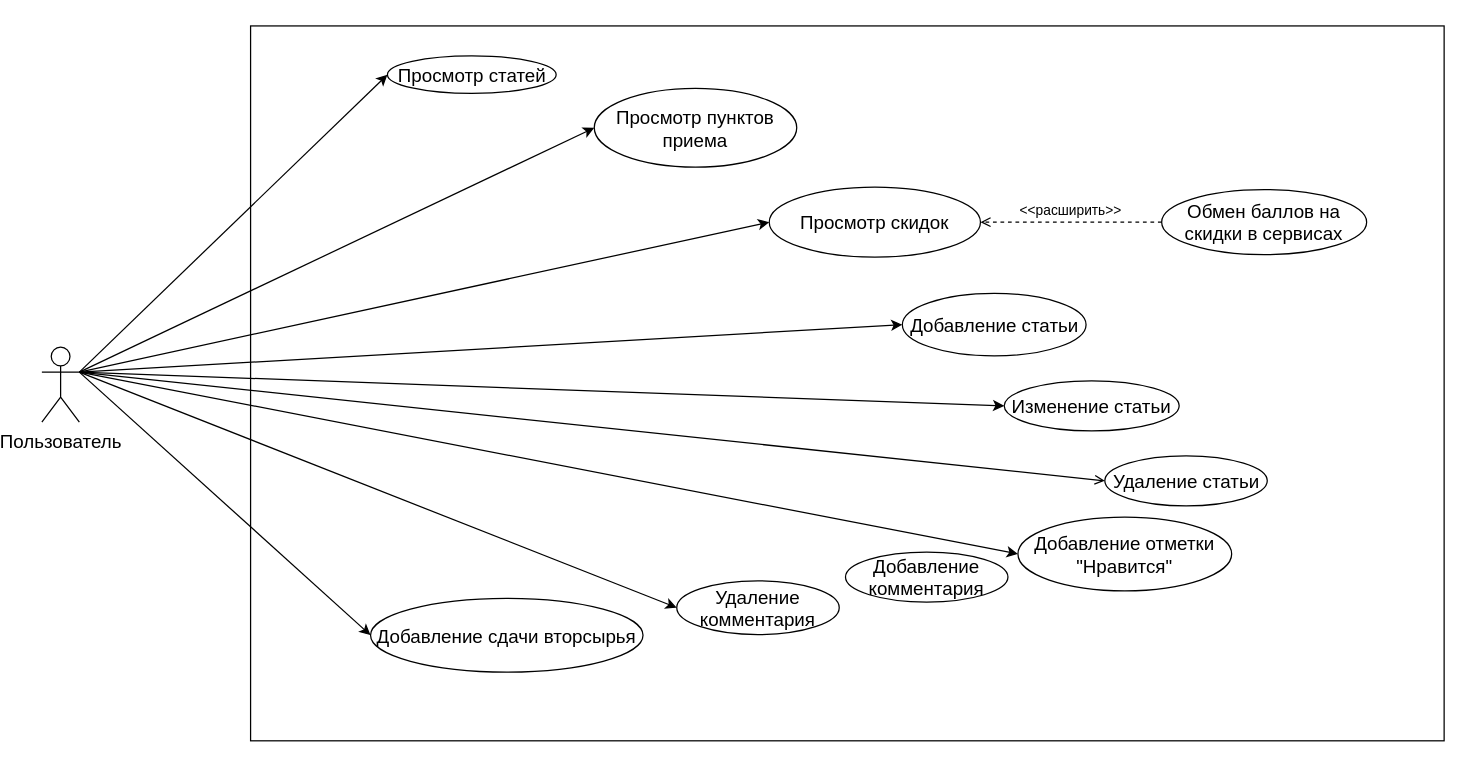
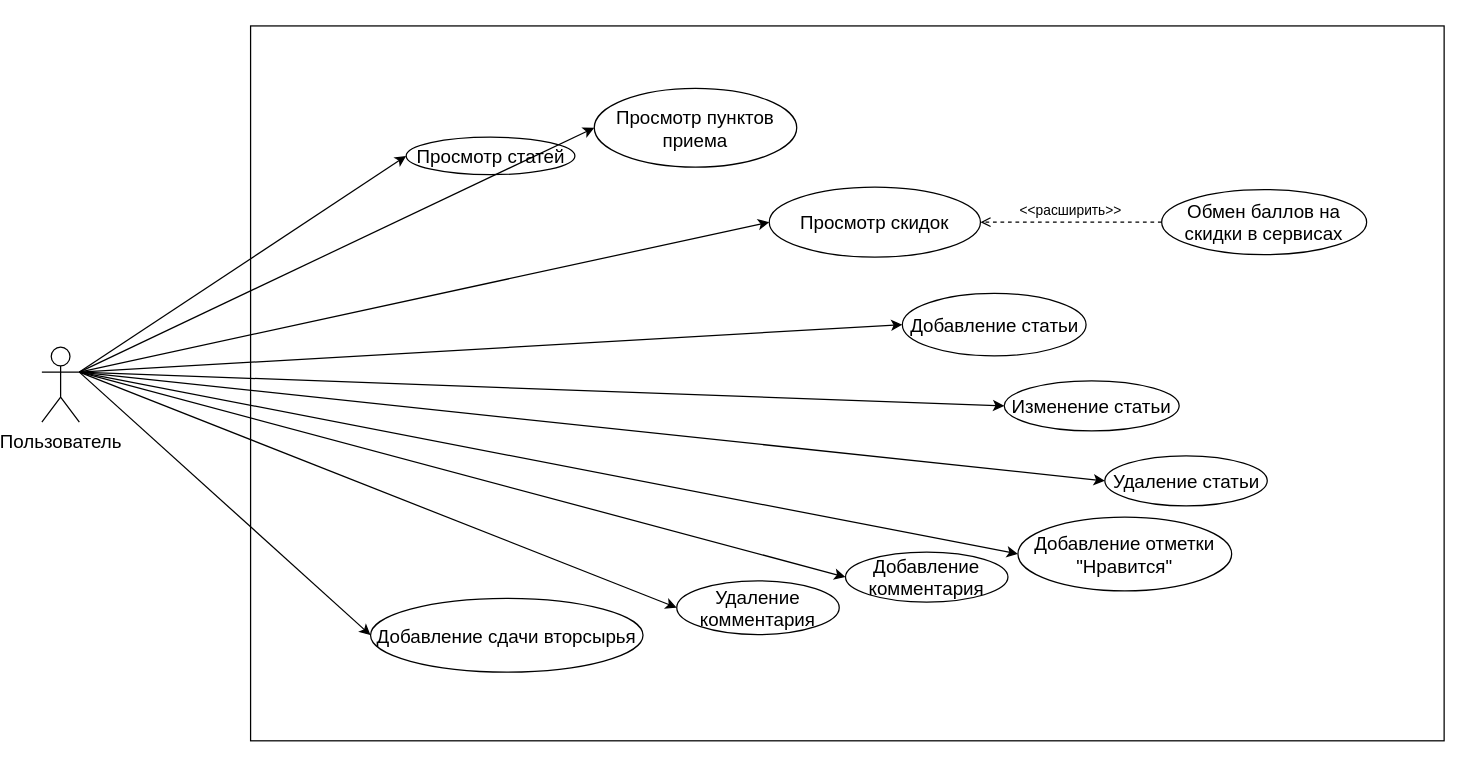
(472, 74) -> (491, 156)
none -> (468, 476)
(1097, 480) -> (1095, 480)
